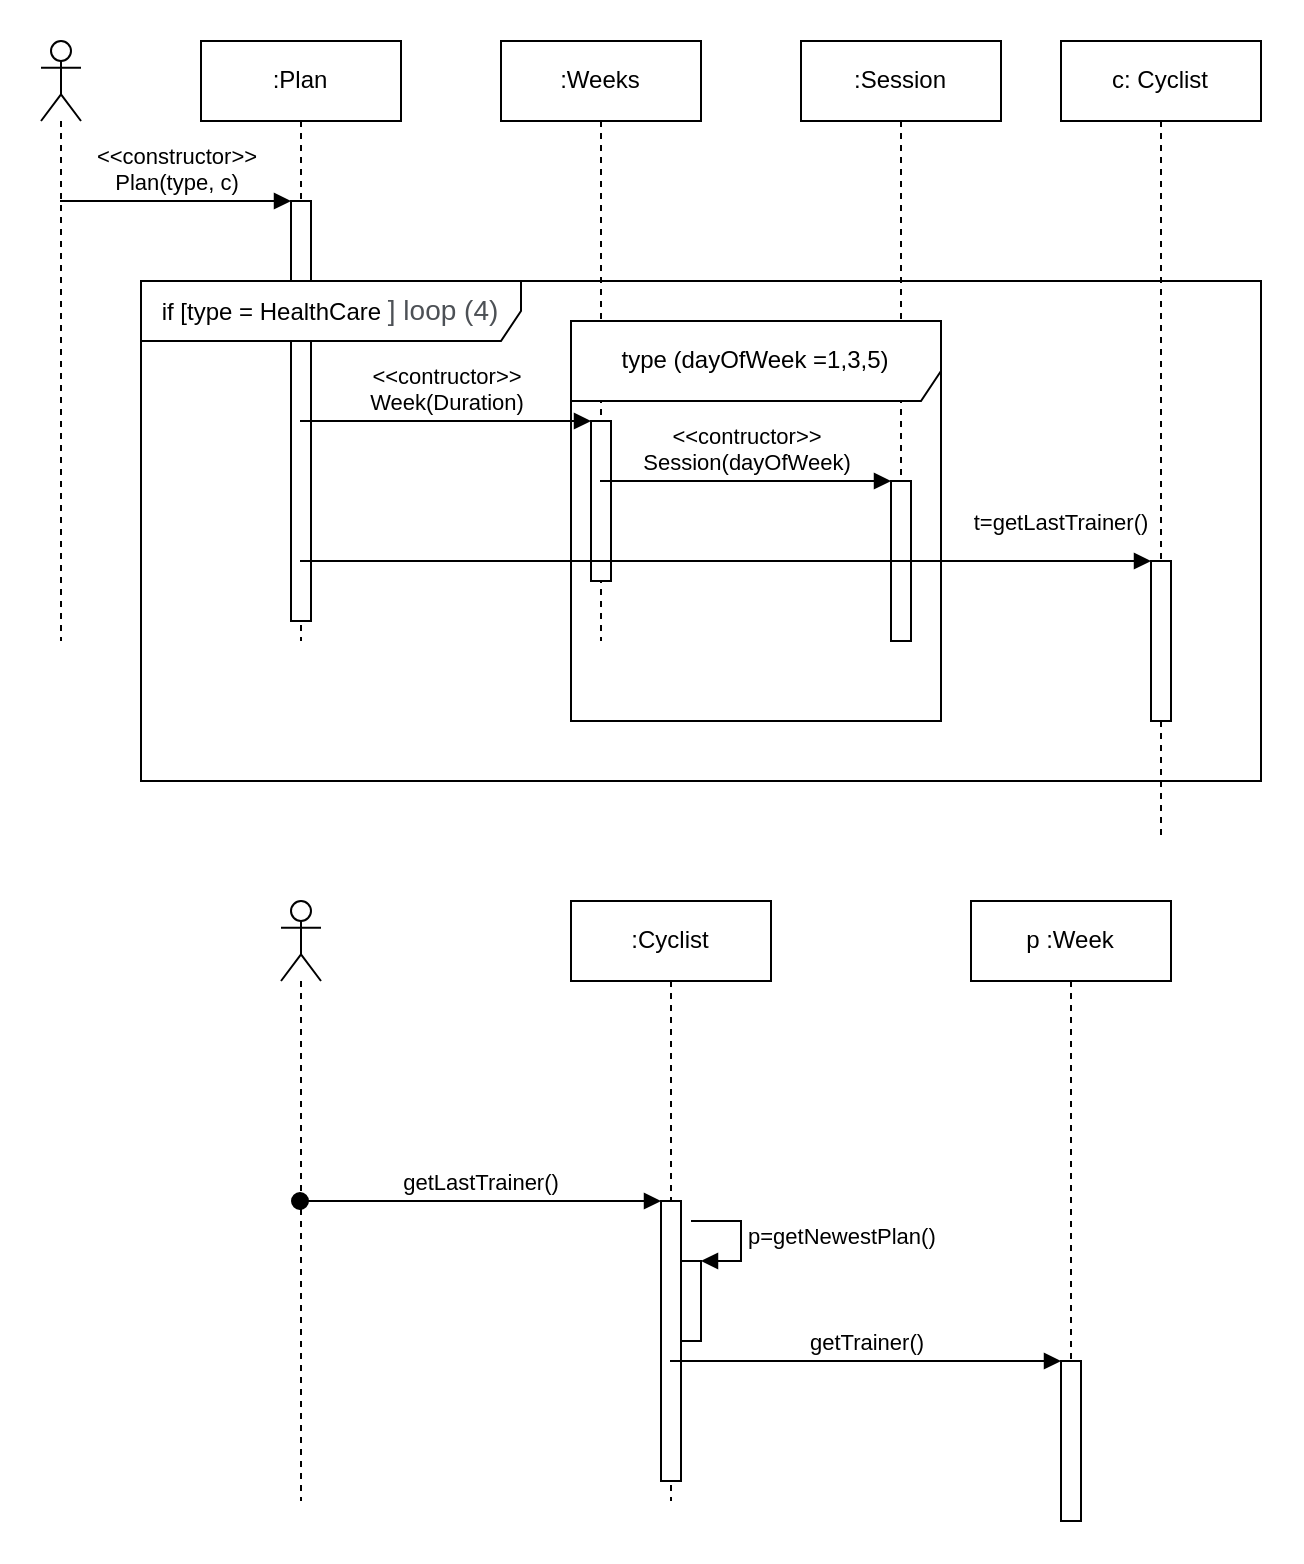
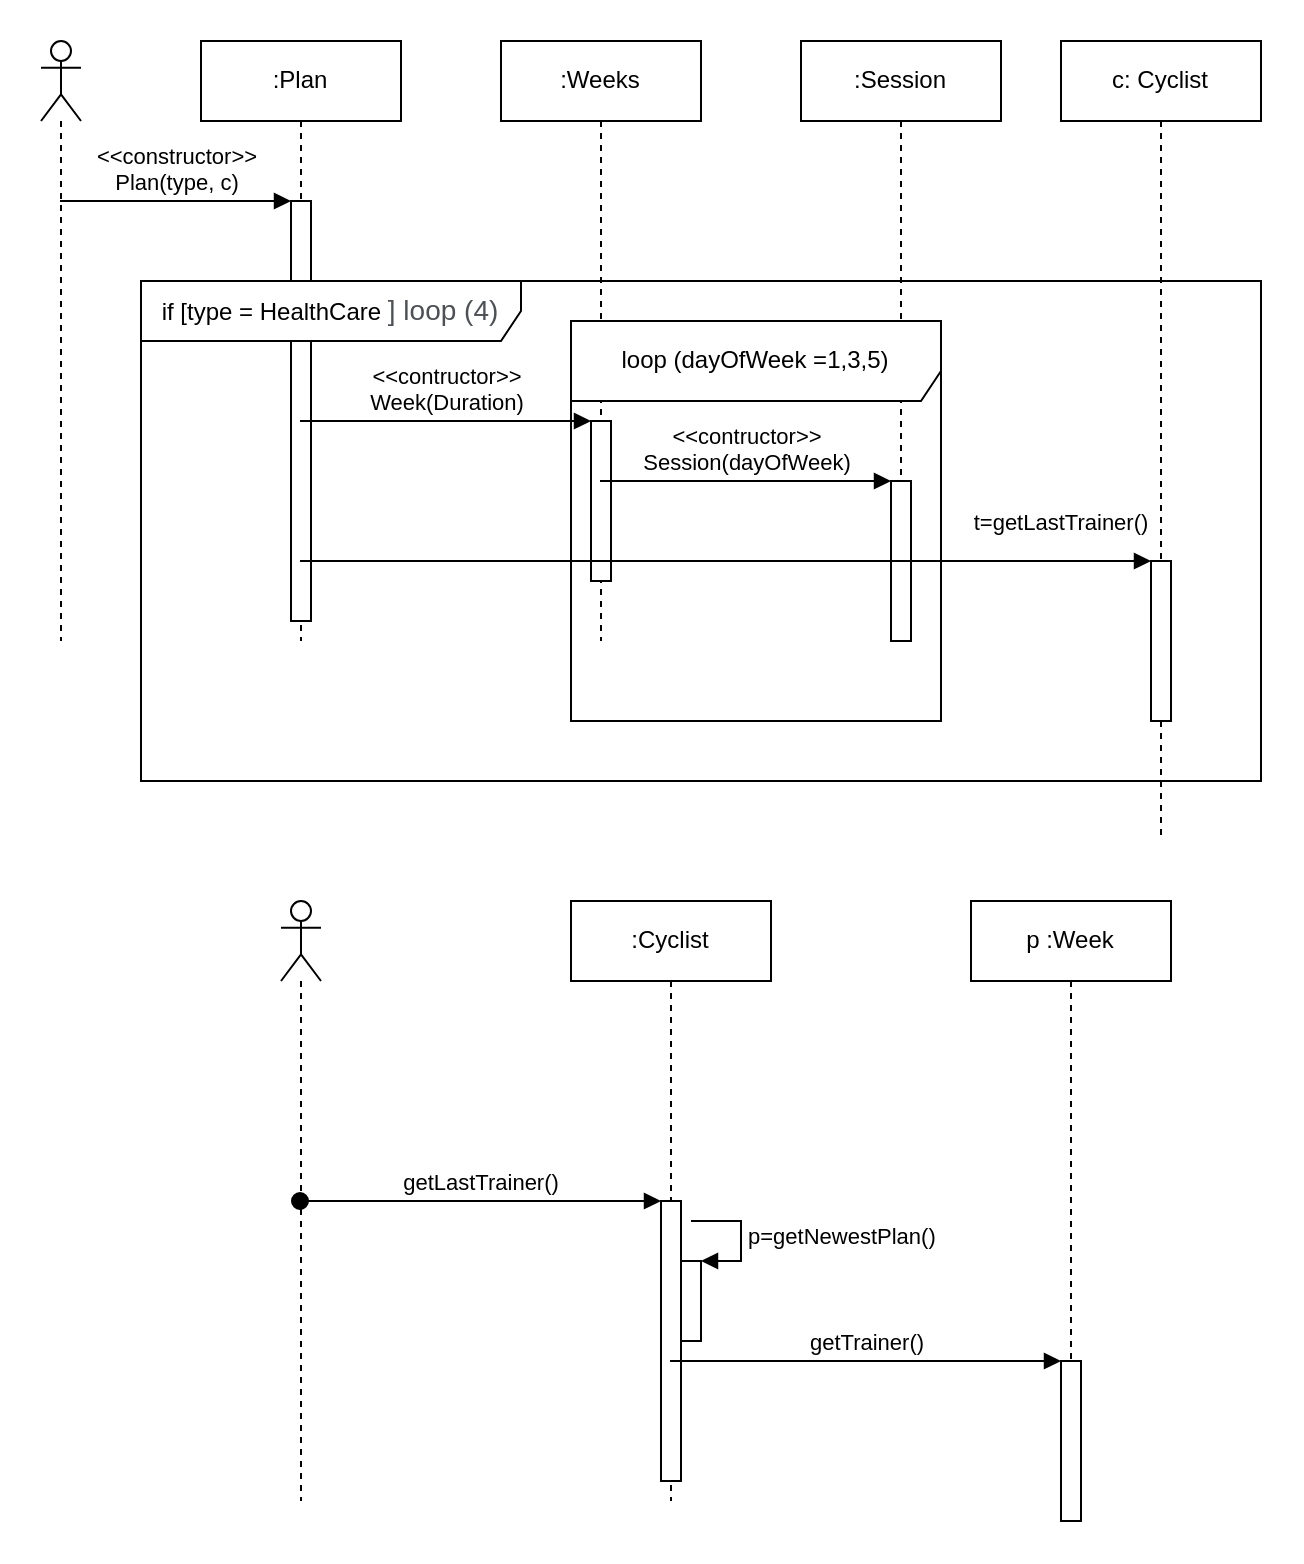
(756, 361) -> (756, 361)
